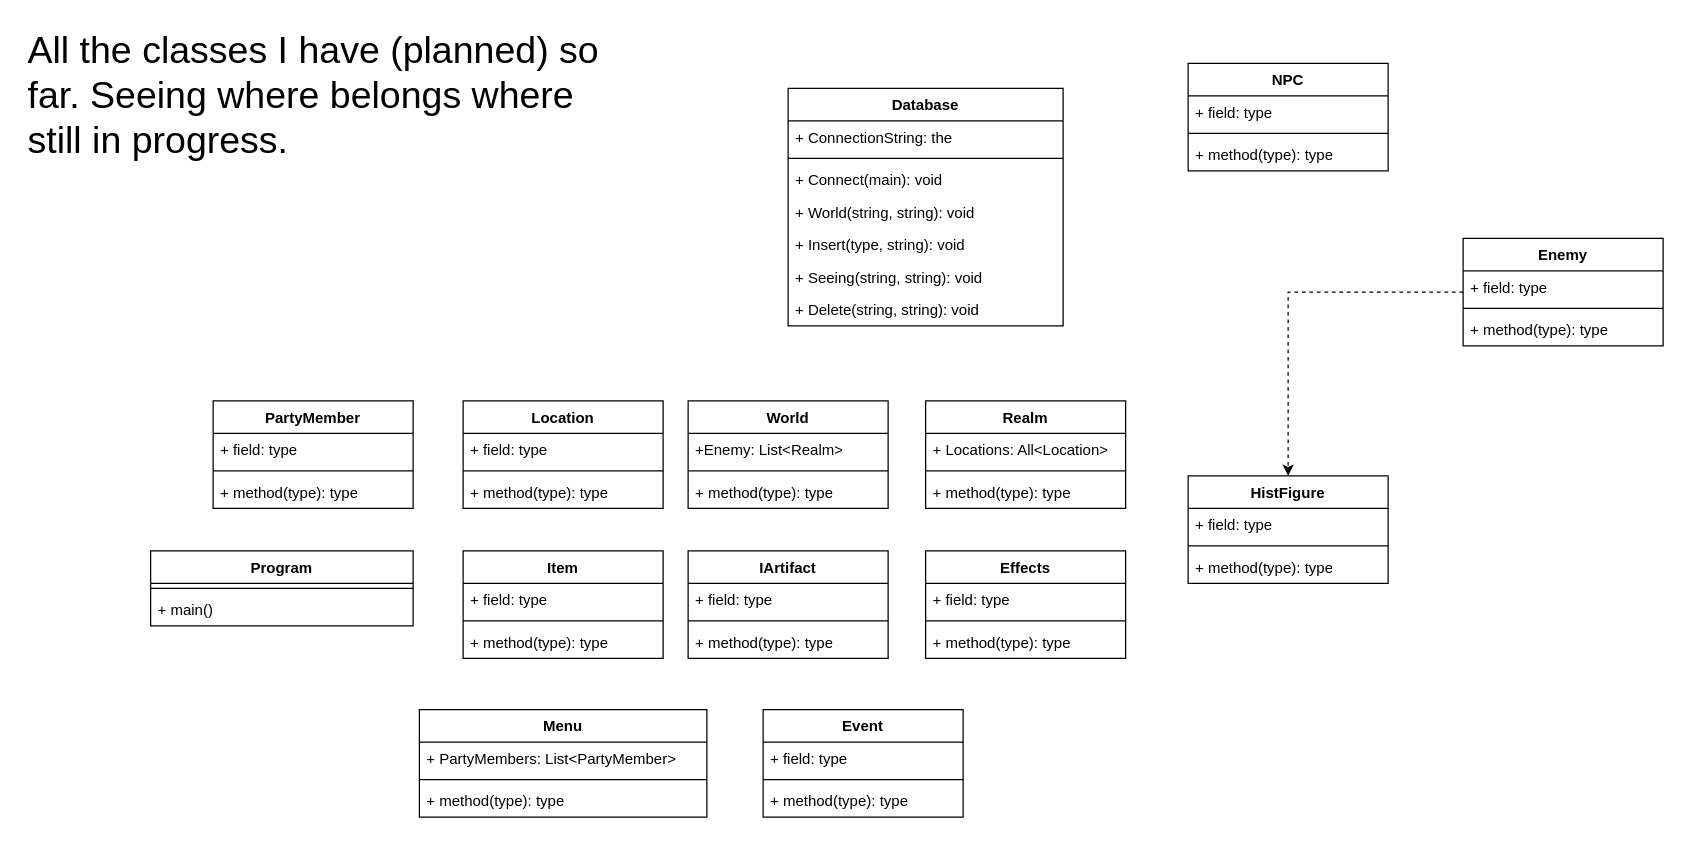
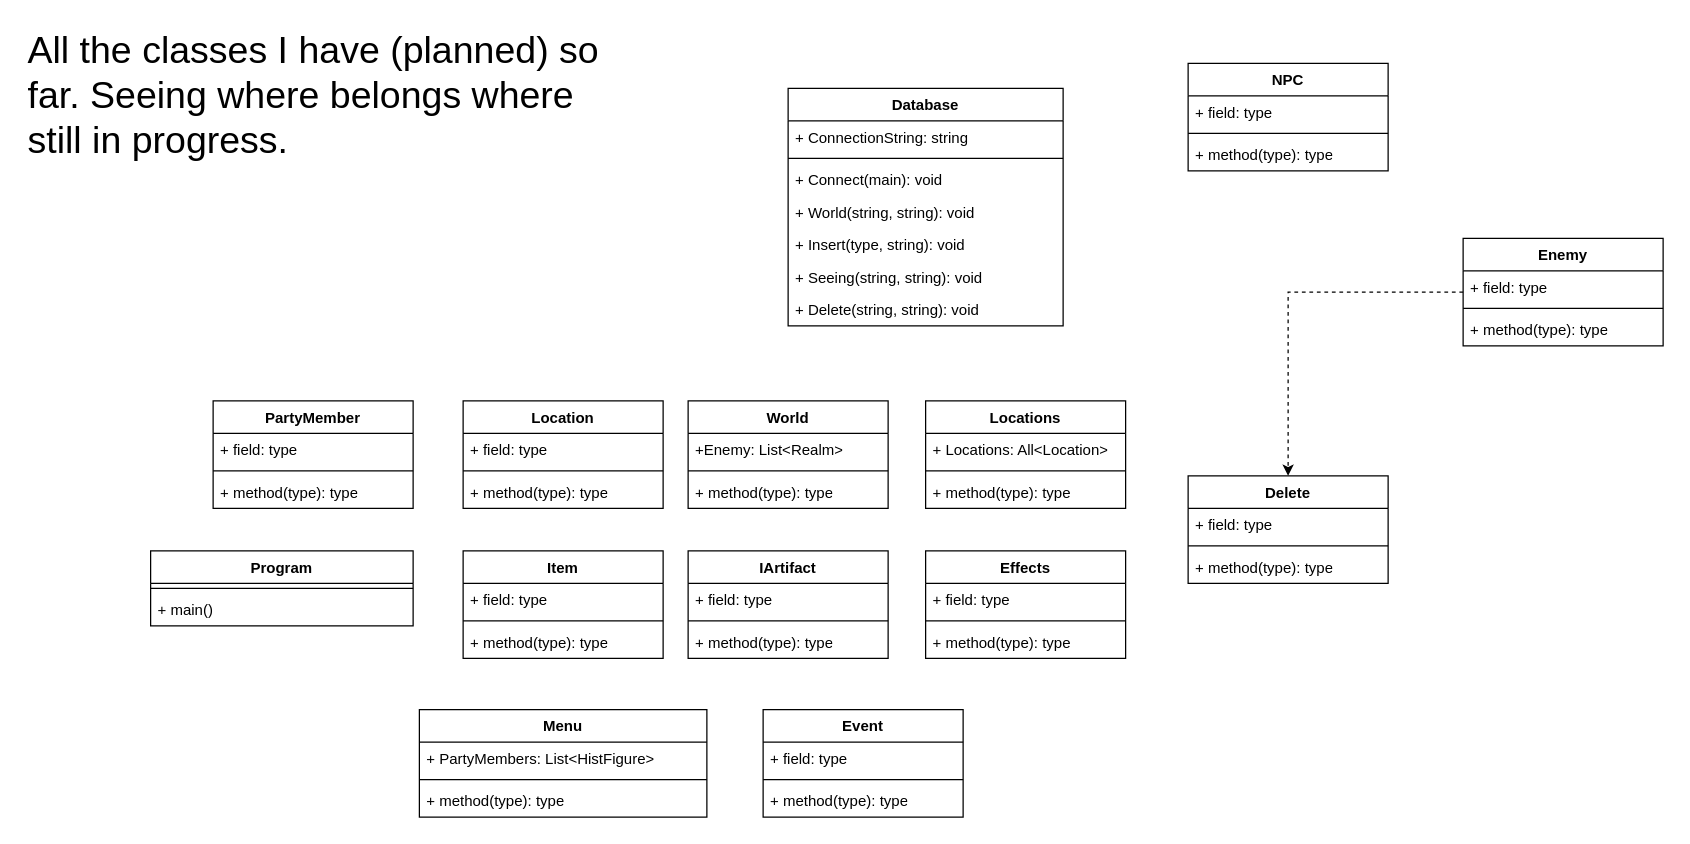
(882, 138) -> (893, 138)
(1026, 418) -> (1026, 418)
(1288, 493) -> (1288, 493)
(558, 760) -> (550, 760)
